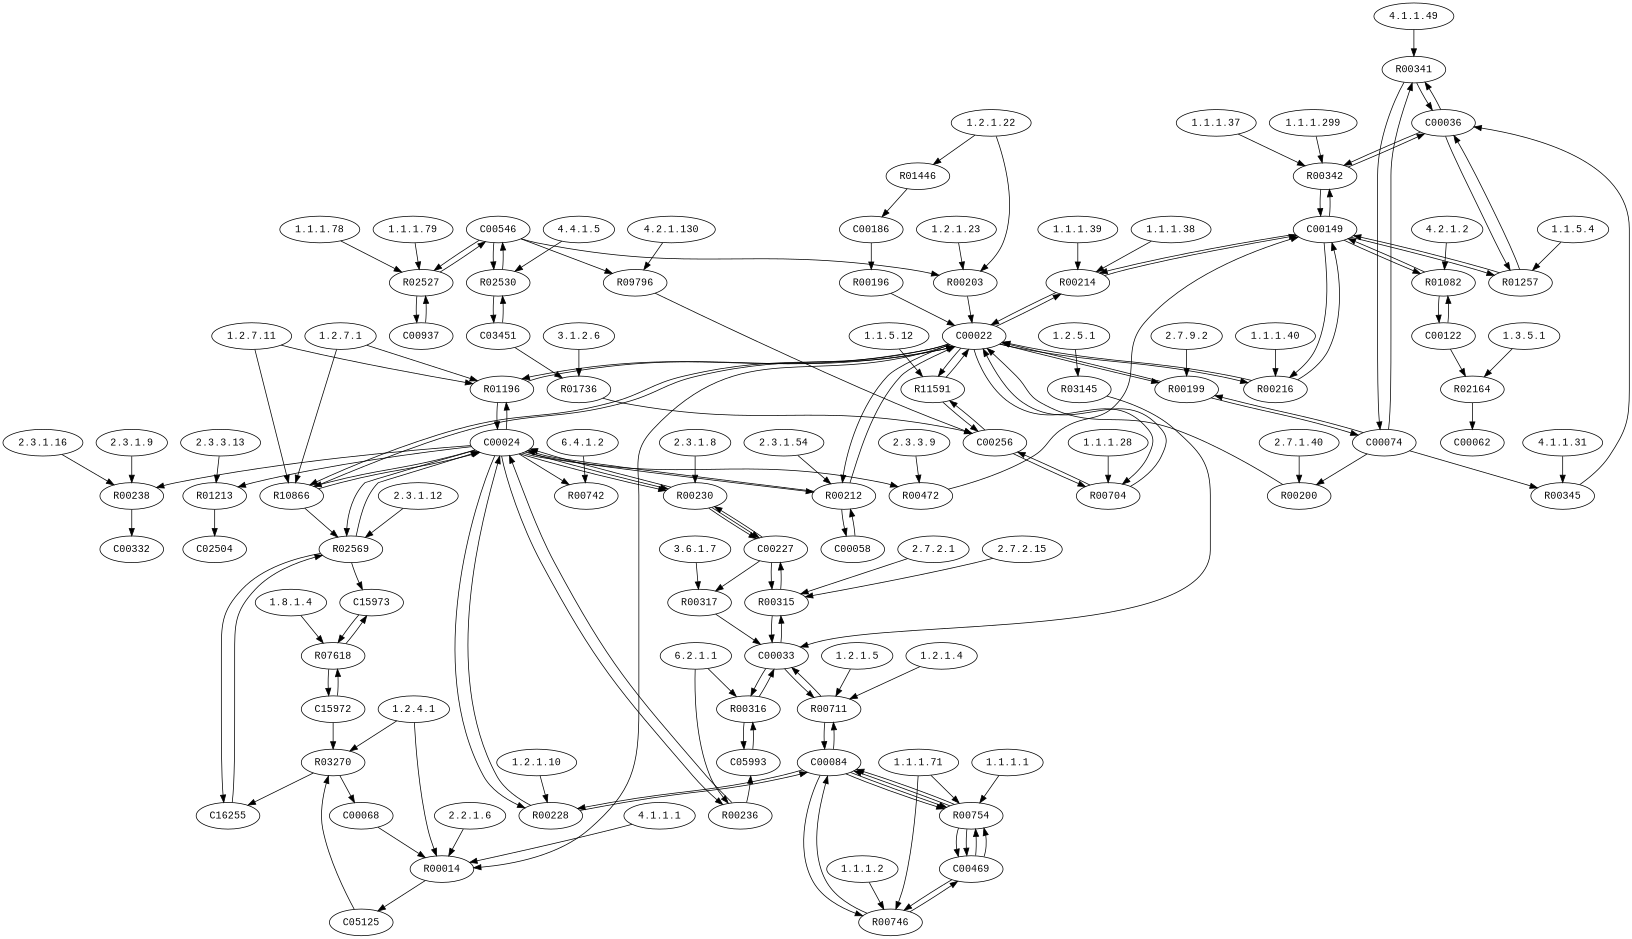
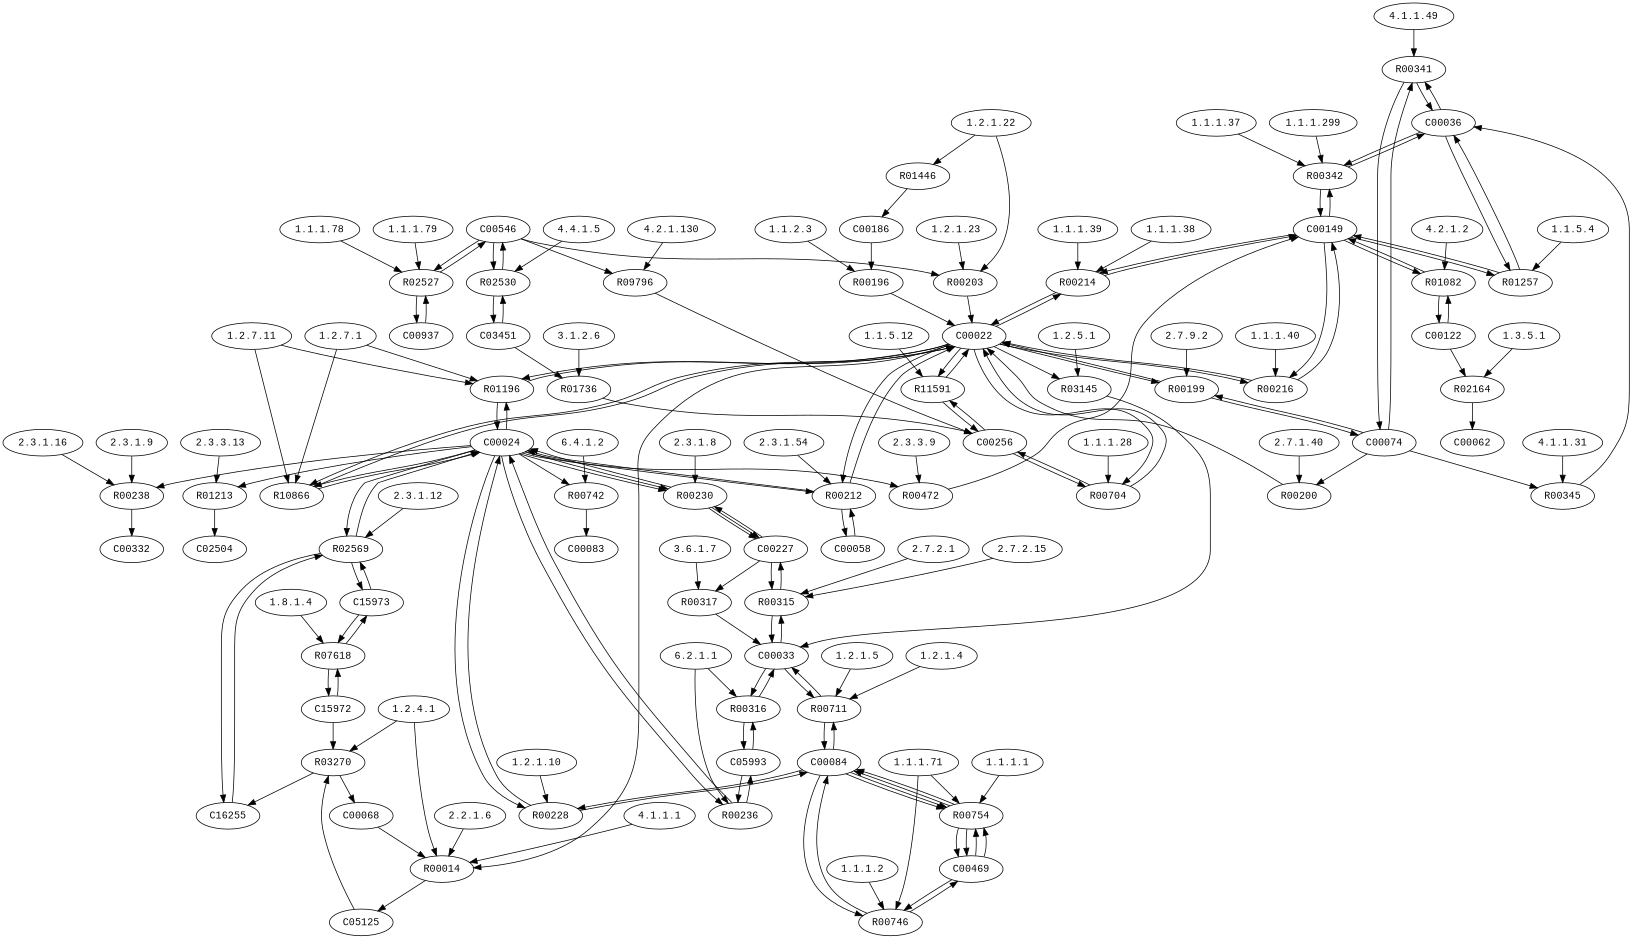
none -> (791, 229)
none -> (1023, 361)
(319, 520) -> (367, 579)
none -> (586, 549)
none -> (740, 785)
